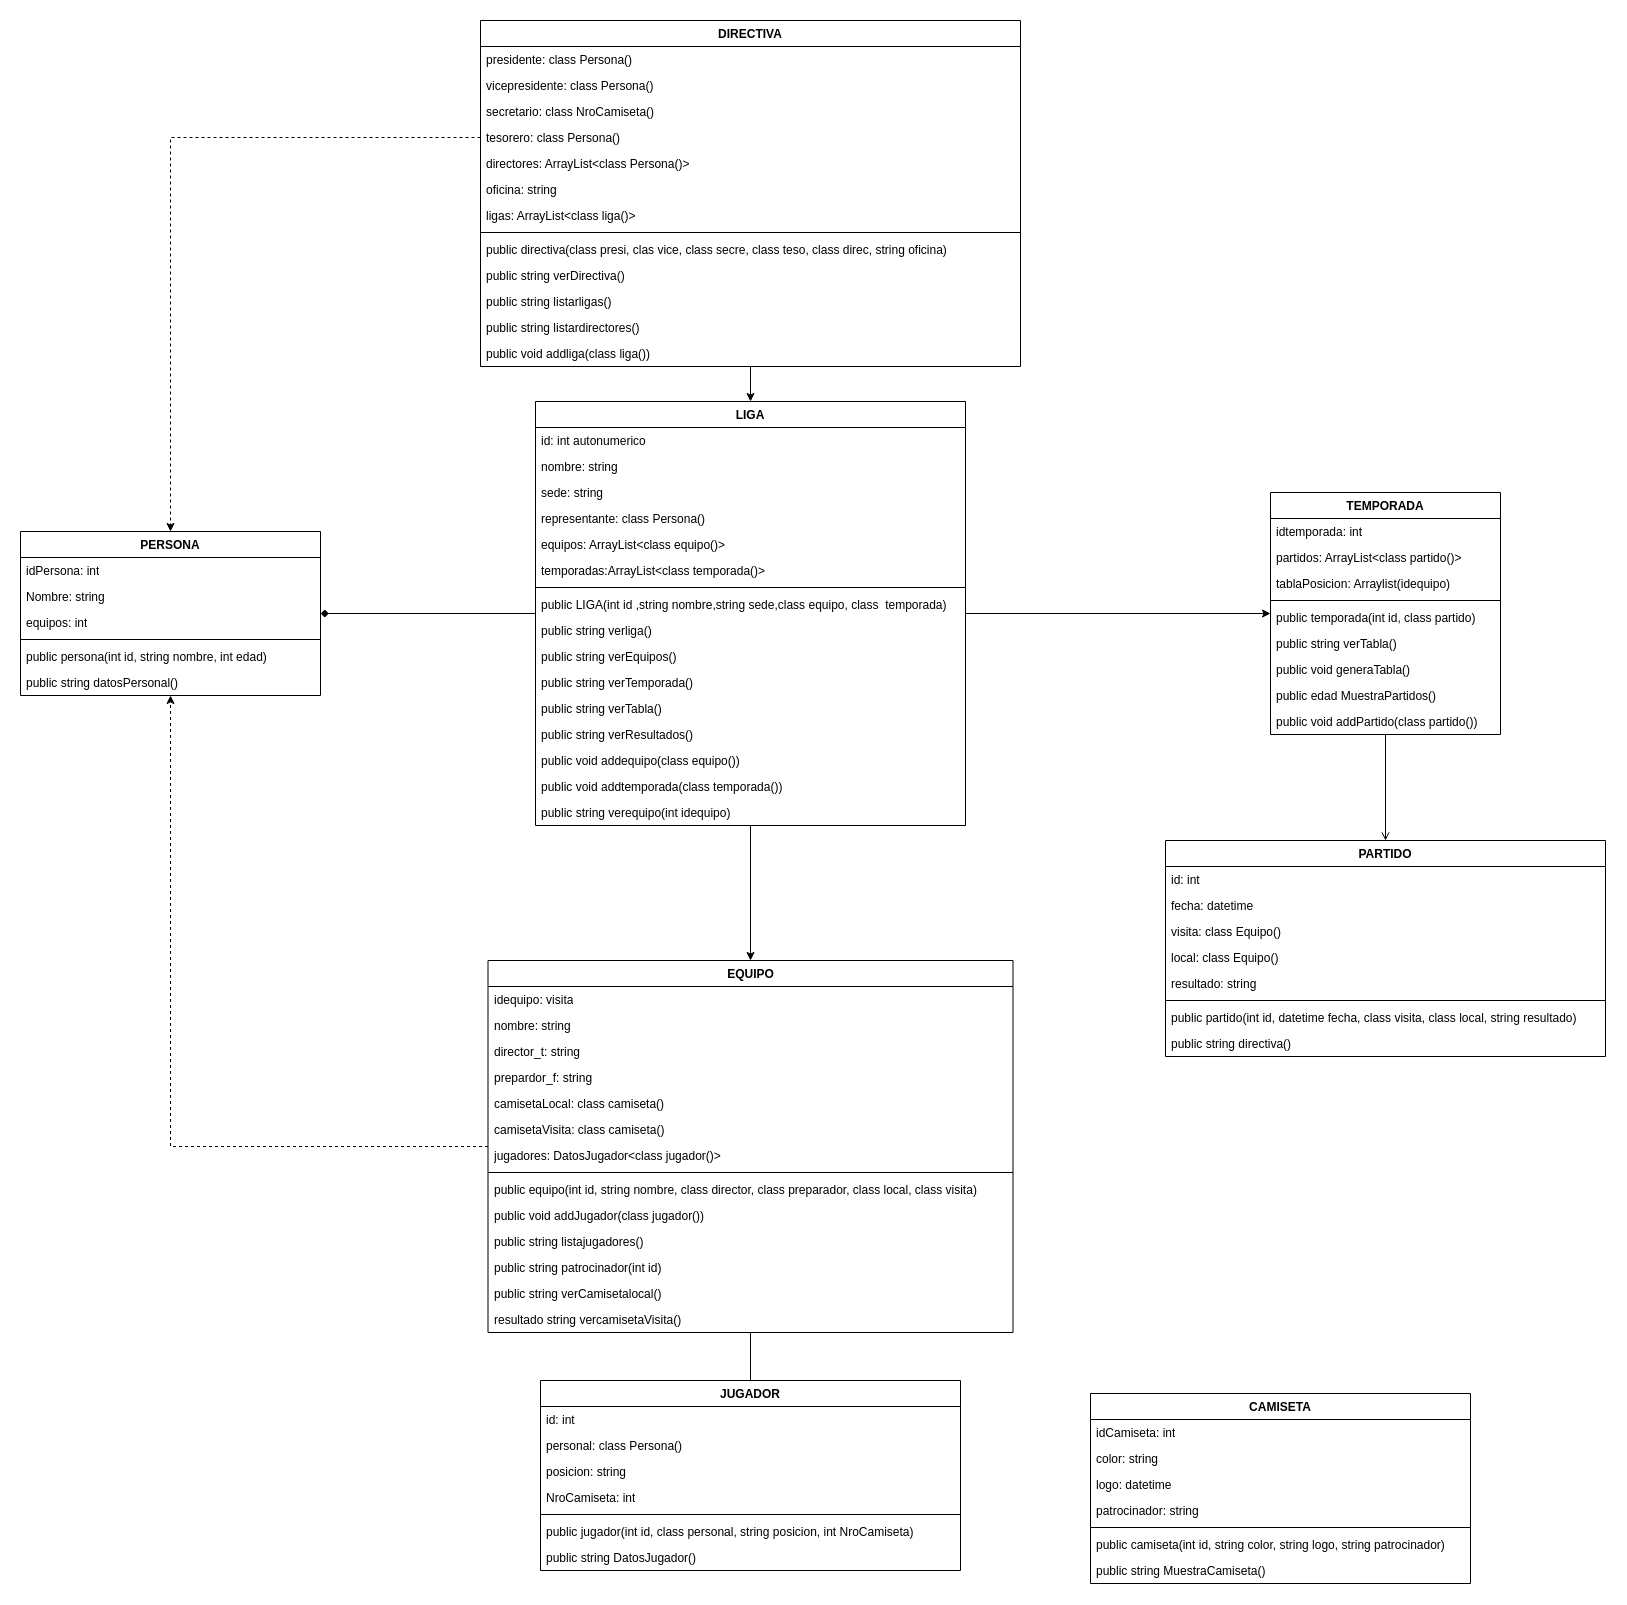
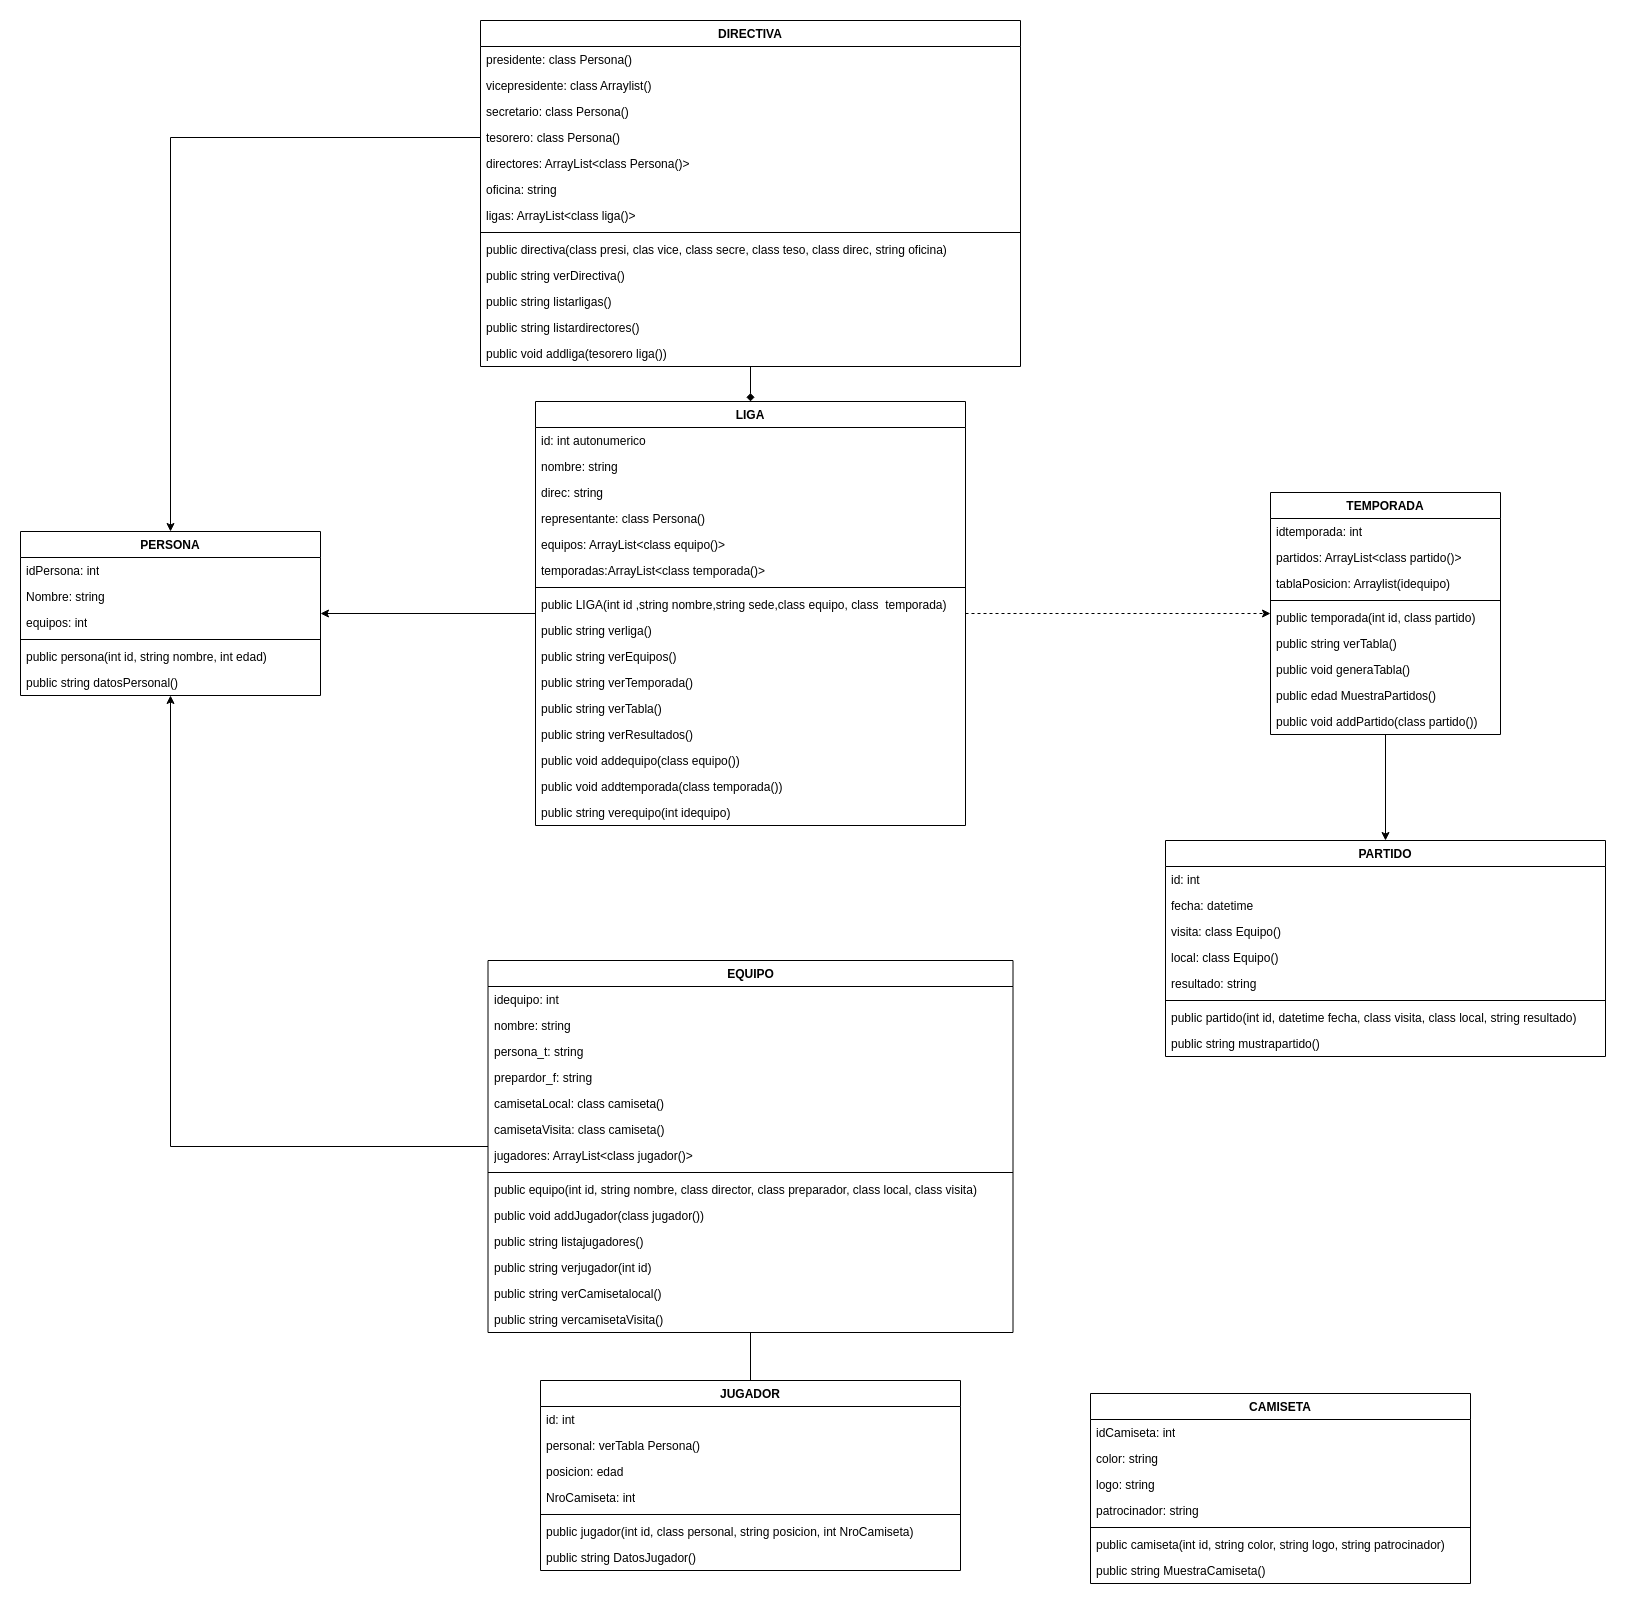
(581, 87) -> (585, 87)
(581, 113) -> (569, 113)
(171, 177) -> (171, 177)
(580, 355) -> (592, 355)
(751, 393) -> (751, 393)
(577, 494) -> (579, 494)
(329, 614) -> (329, 614)
(1115, 614) -> (1115, 614)
(1386, 833) -> (1386, 832)
(751, 890) -> none
(539, 1001) -> (530, 1001)
(1245, 1045) -> (1260, 1045)
(549, 1053) -> (547, 1053)
(171, 1082) -> (171, 1082)
(623, 1157) -> (611, 1157)
(595, 1269) -> (590, 1269)
(605, 1321) -> (593, 1321)
(623, 1447) -> (633, 1447)
(592, 1473) -> (587, 1473)
(1137, 1486) -> (1131, 1486)
